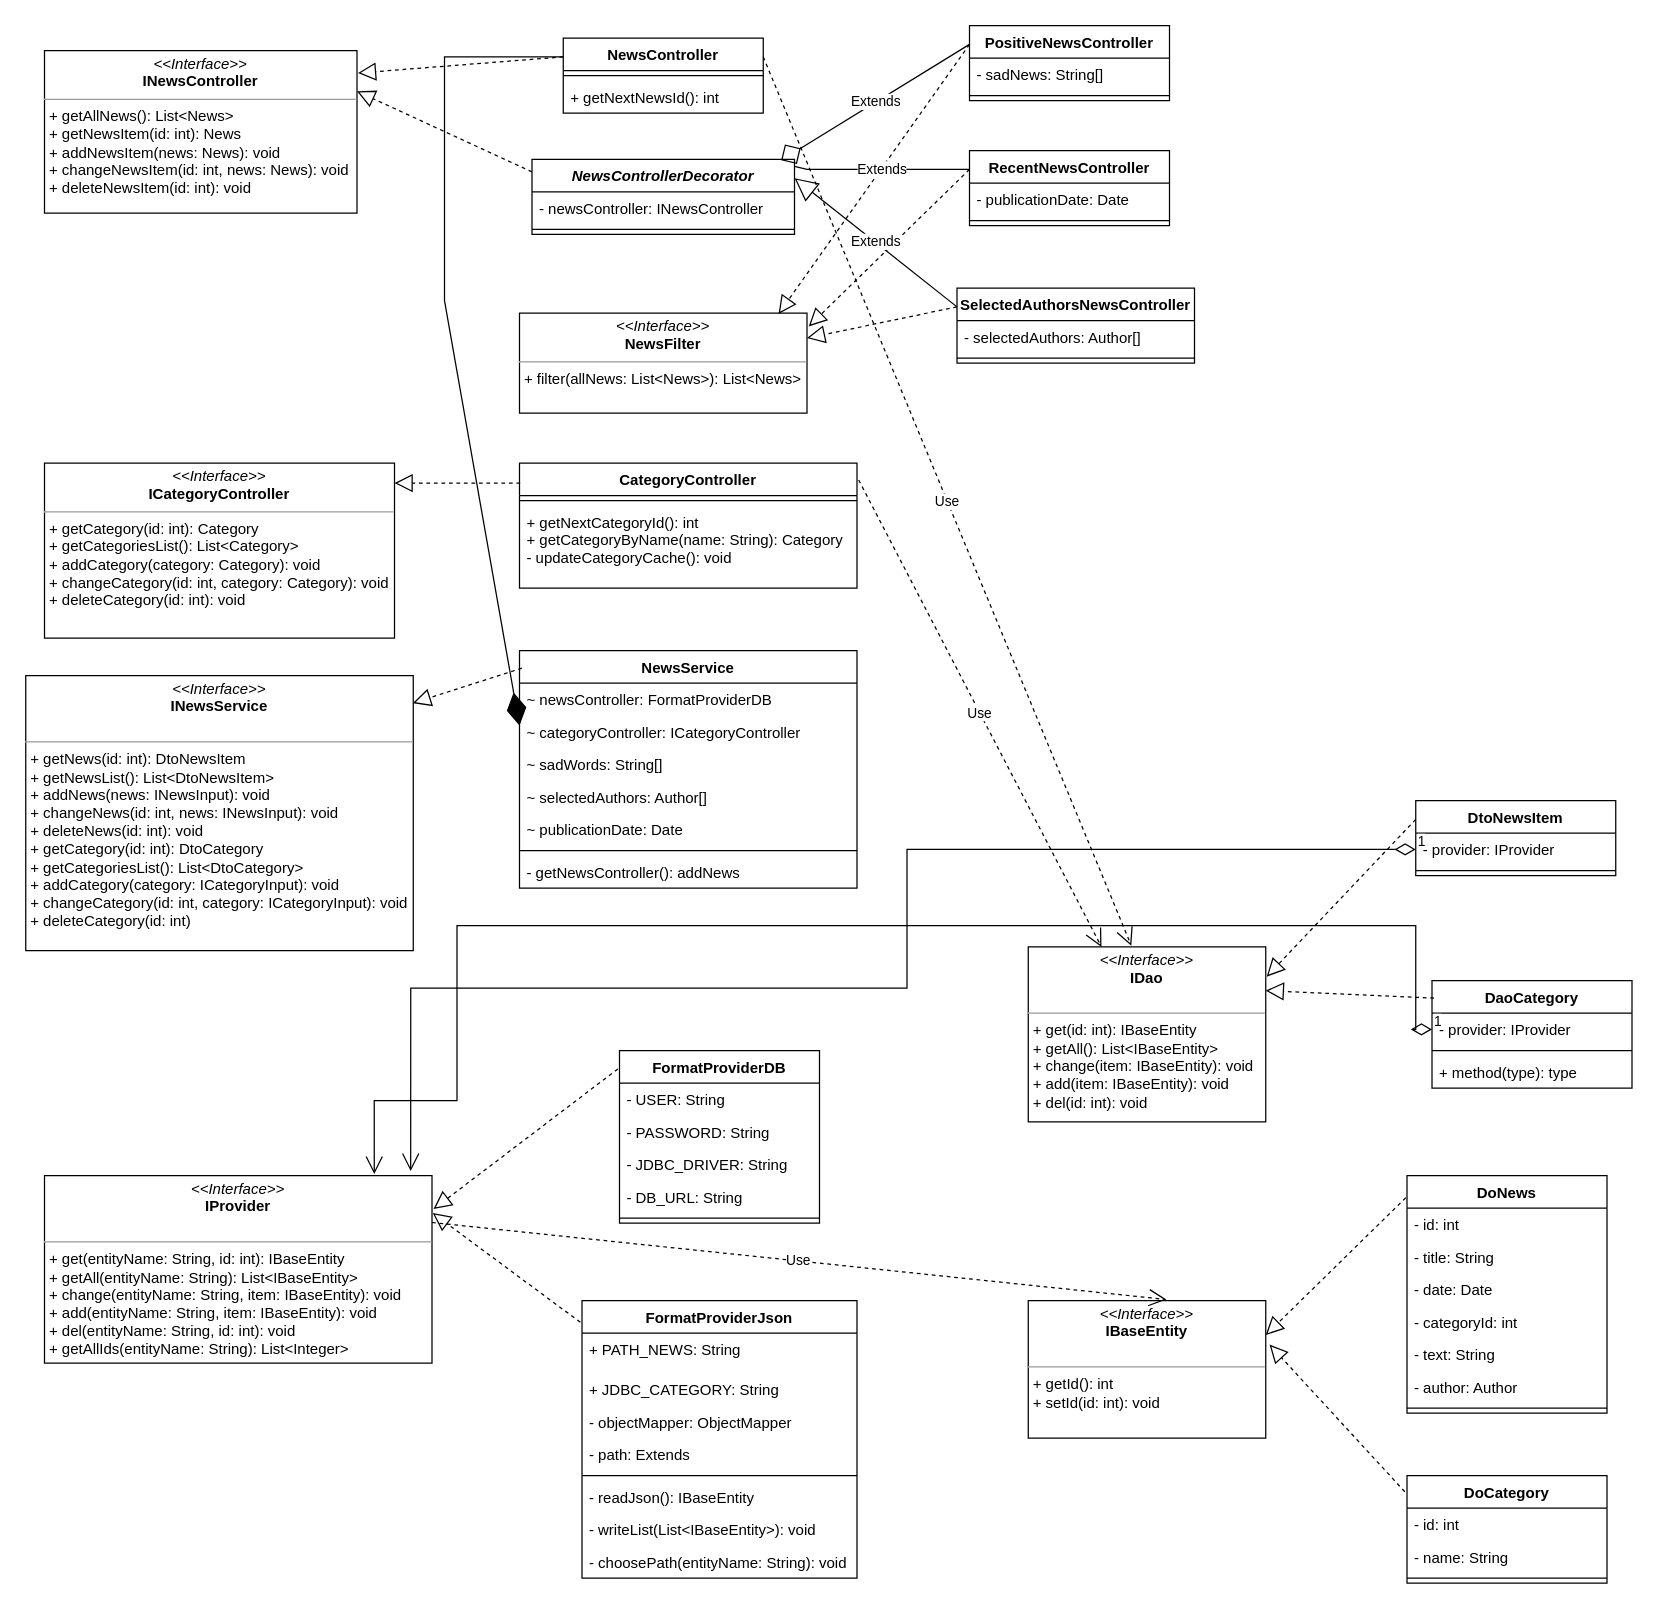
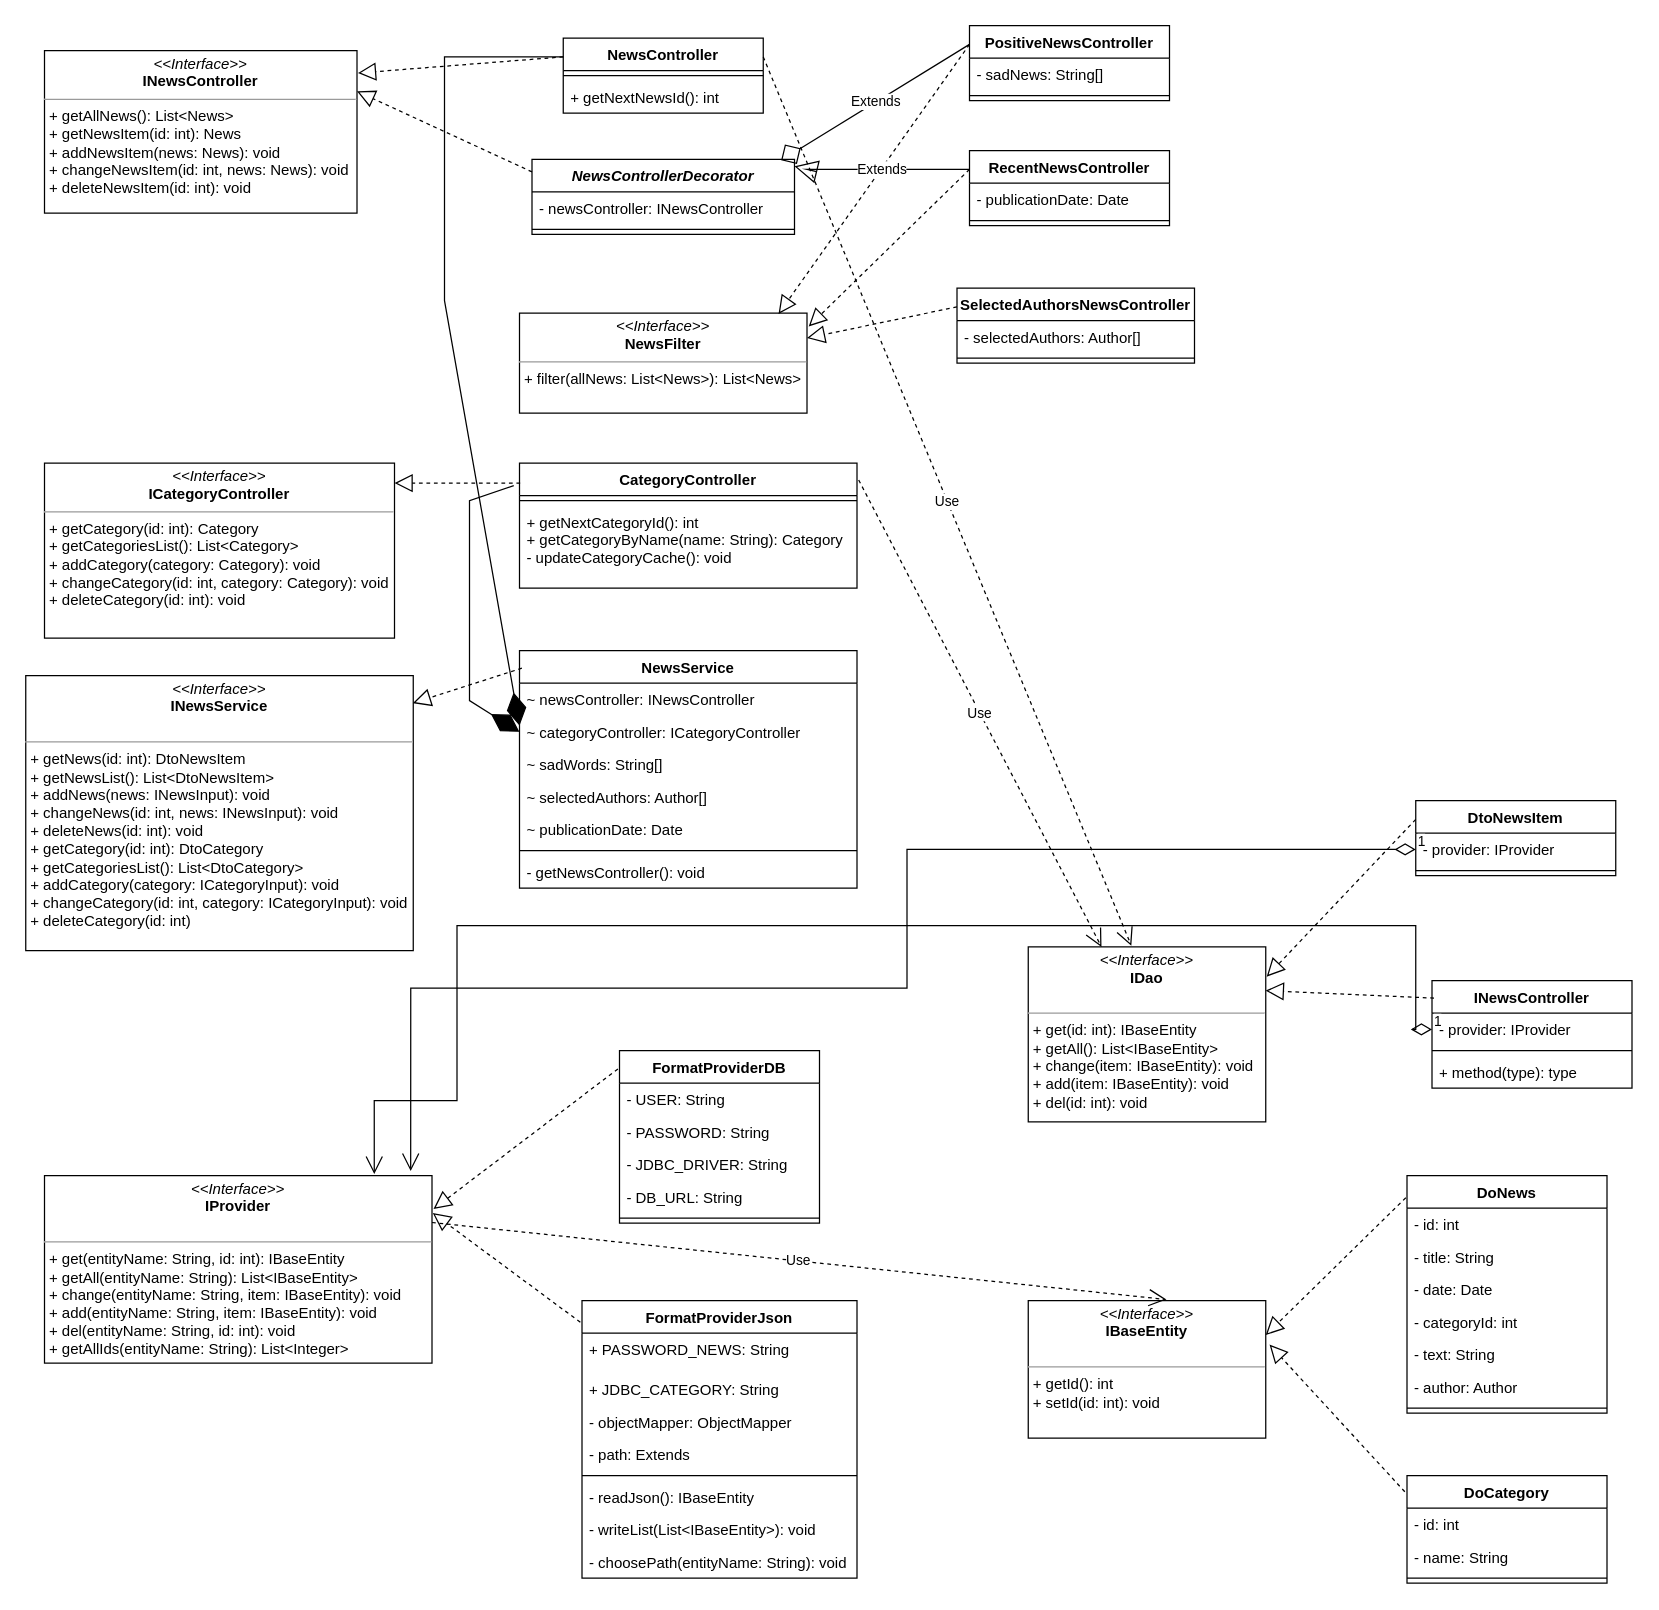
(806, 169) -> (815, 171)
(892, 256) -> none
none -> (469, 591)
(657, 700) -> (651, 700)
(643, 873) -> (628, 873)
(1531, 998) -> (1531, 998)
(661, 1350) -> (678, 1350)
